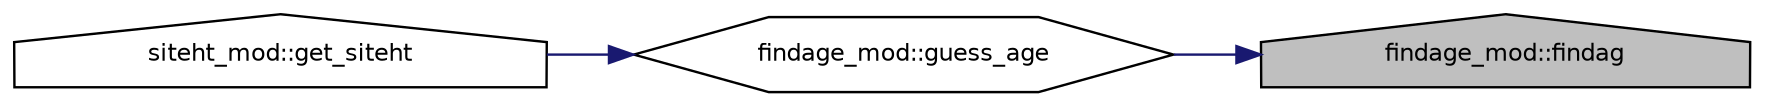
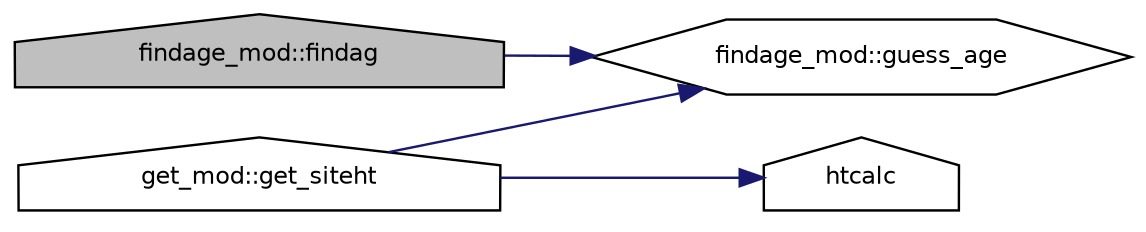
(280, 55) -> (259, 178)
(1205, 55) -> (537, 56)
none -> (861, 178)
